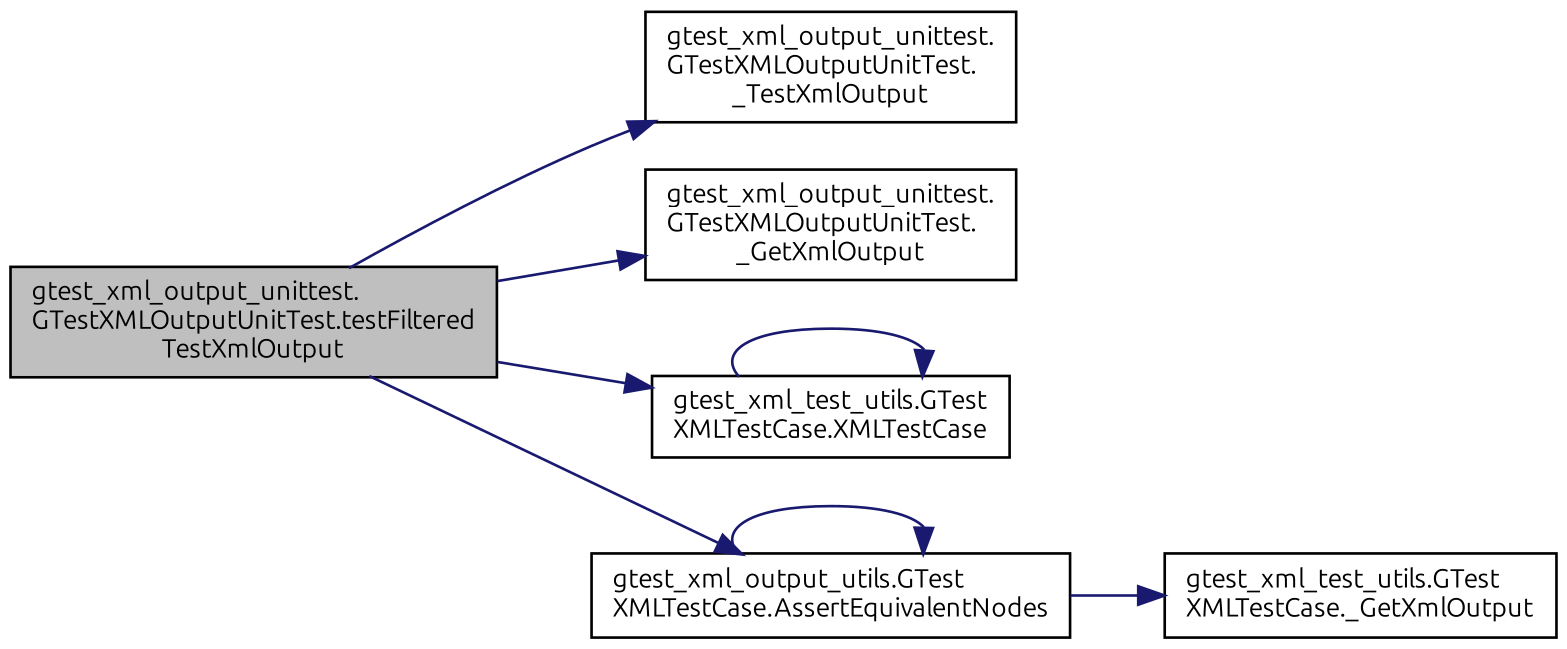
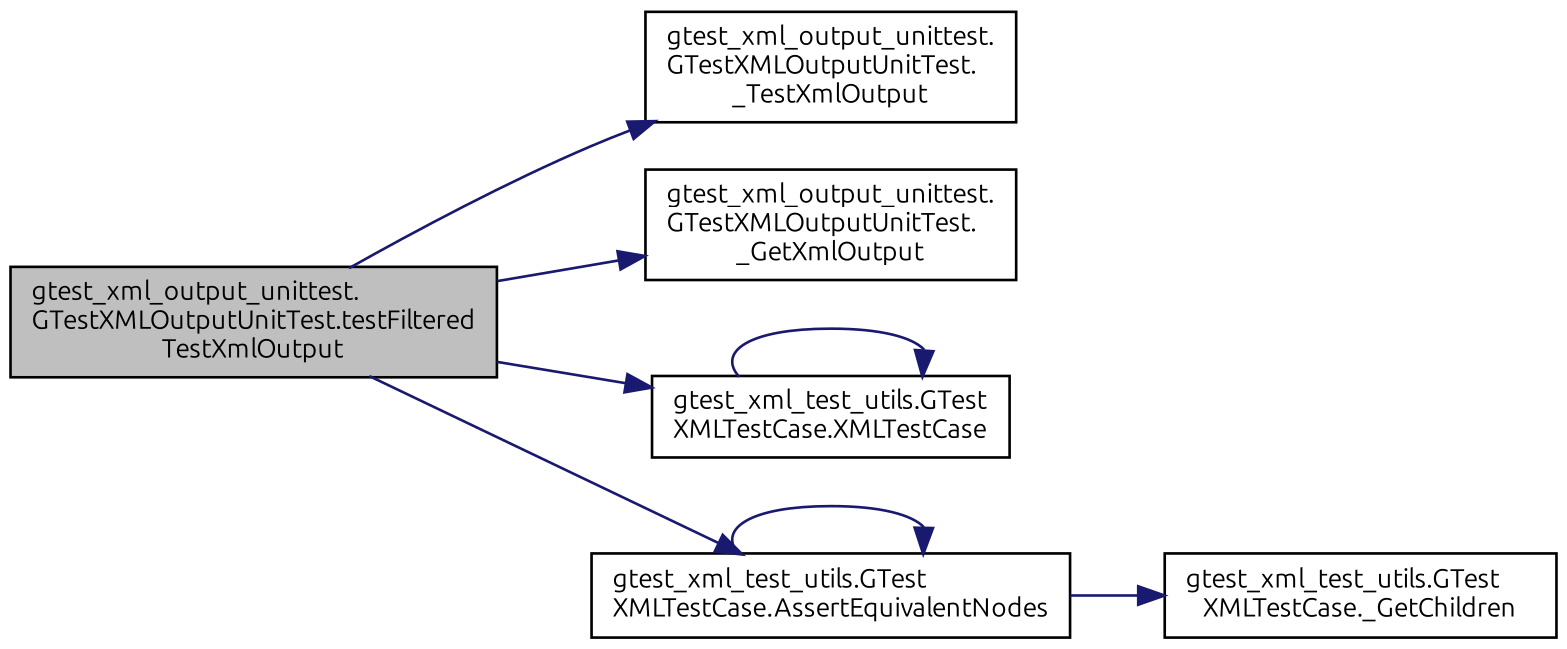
(831, 596) -> (831, 596)
(1361, 596) -> (1361, 596)
